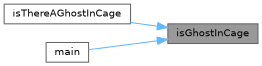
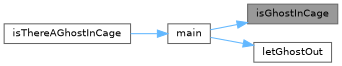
(144, 24) -> (144, 34)
none -> (293, 52)
